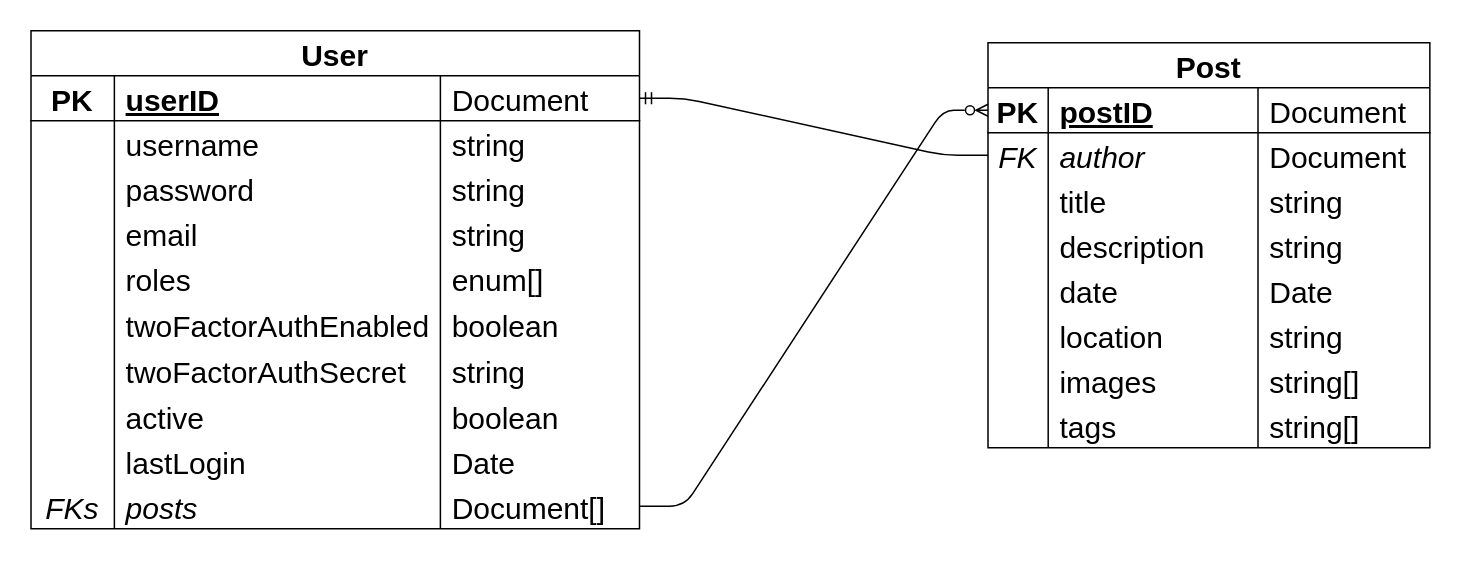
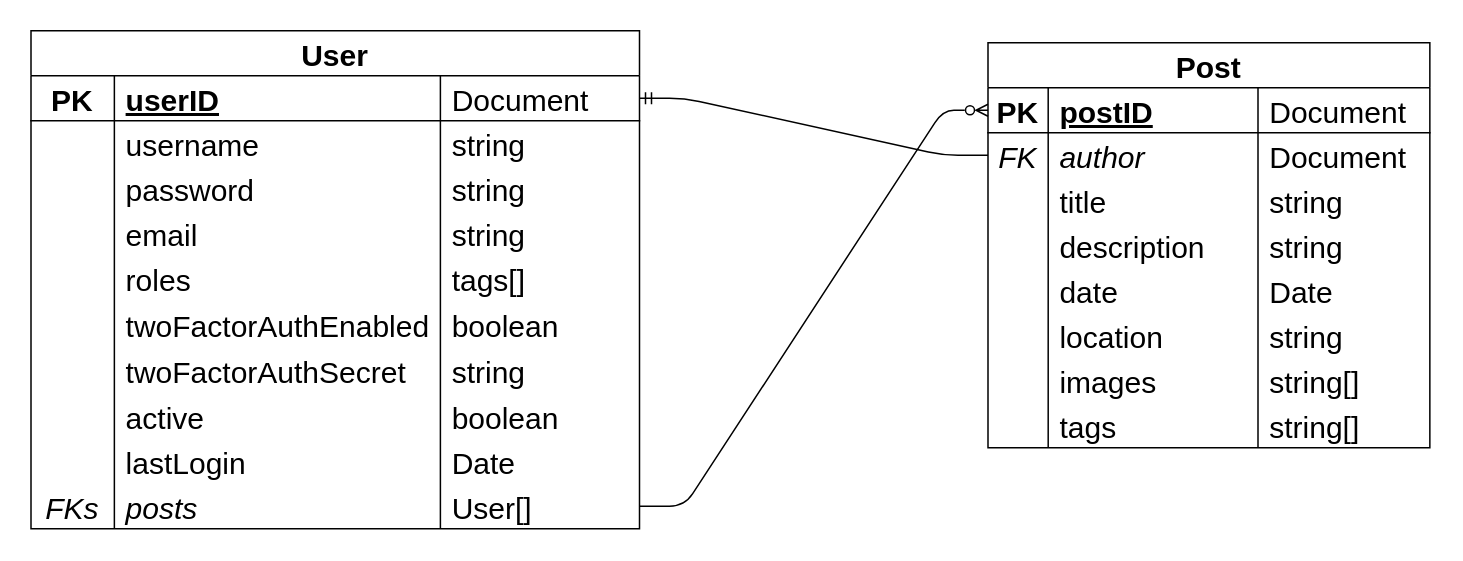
(502, 281) -> (502, 281)
(535, 509) -> (502, 509)
